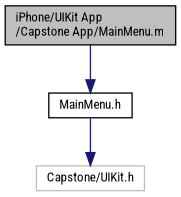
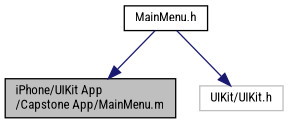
(90, 62) -> (136, 50)
(90, 178) -> (241, 98)
